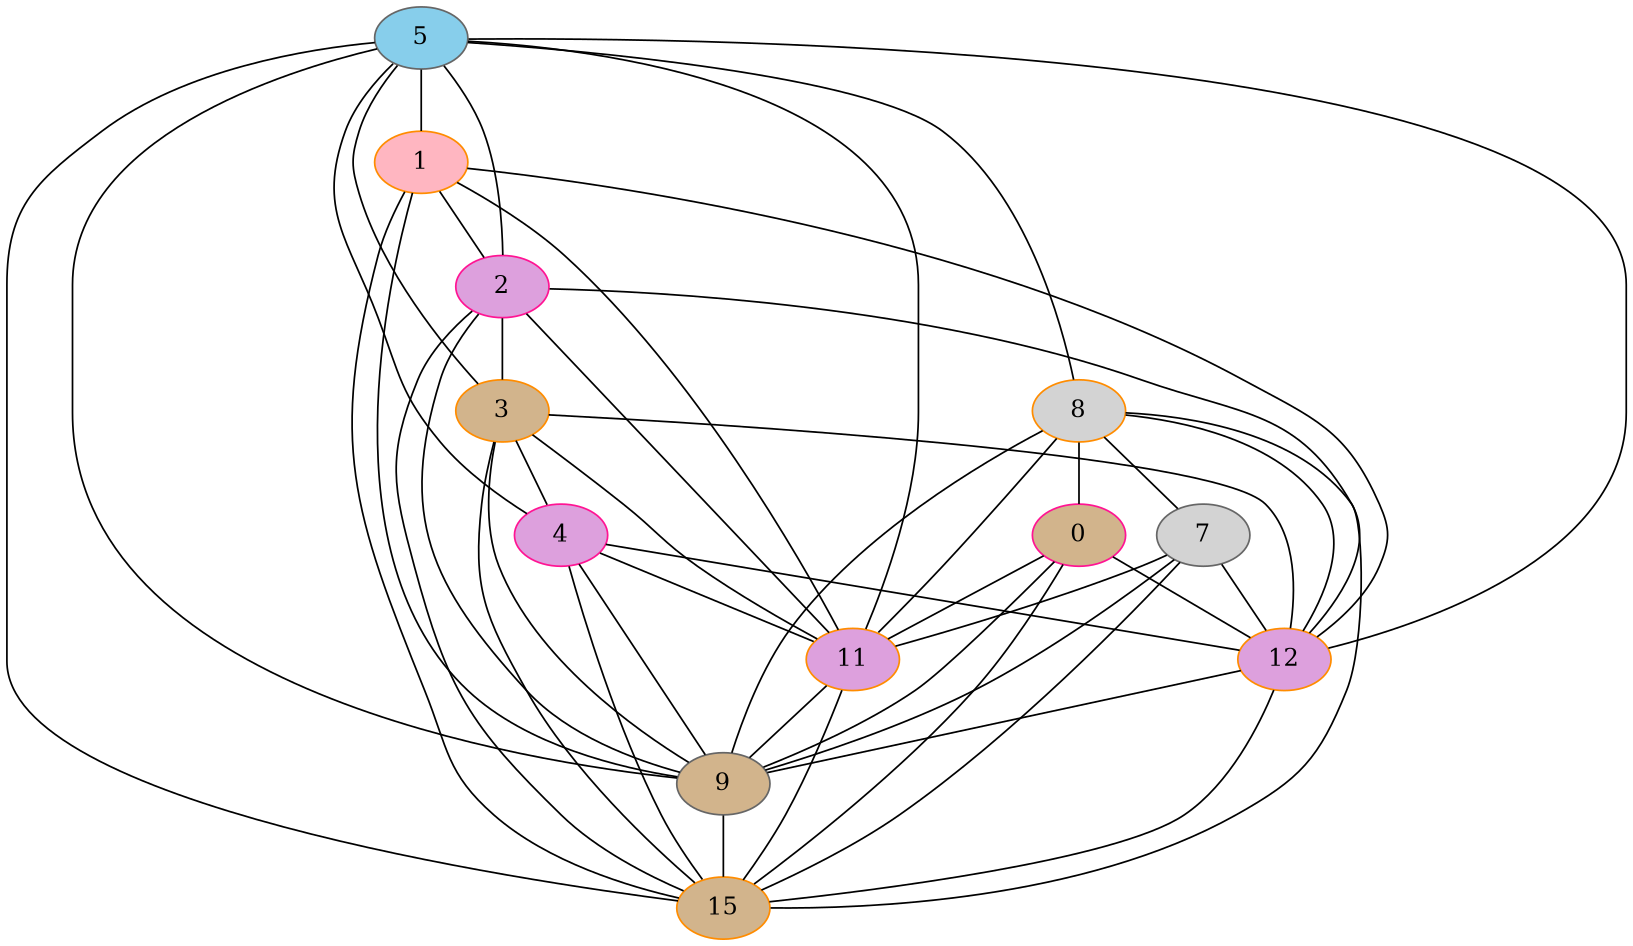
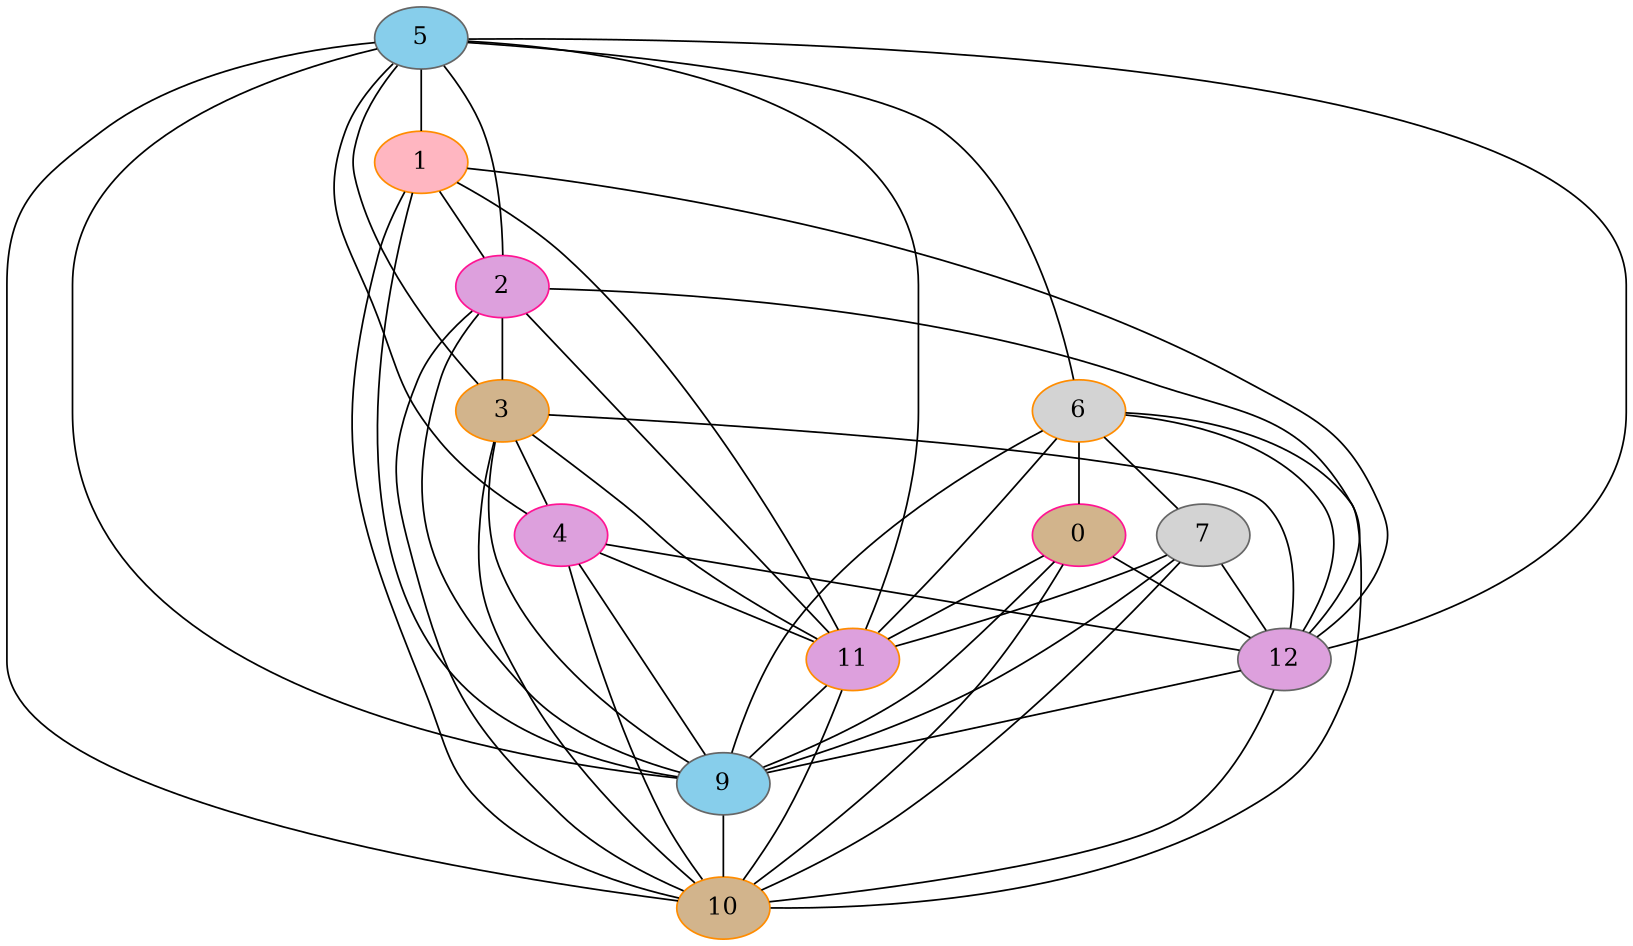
(1079, 411) -> (1079, 411)
(1284, 659) -> (1284, 659)
(723, 784) -> (723, 784)
(723, 908) -> (723, 908)
